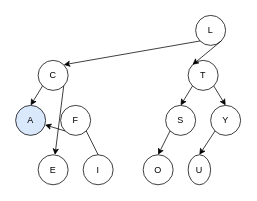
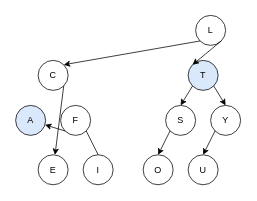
(203, 75) -> (203, 75)
(38, 93) -> none
(199, 170) -> (203, 170)
